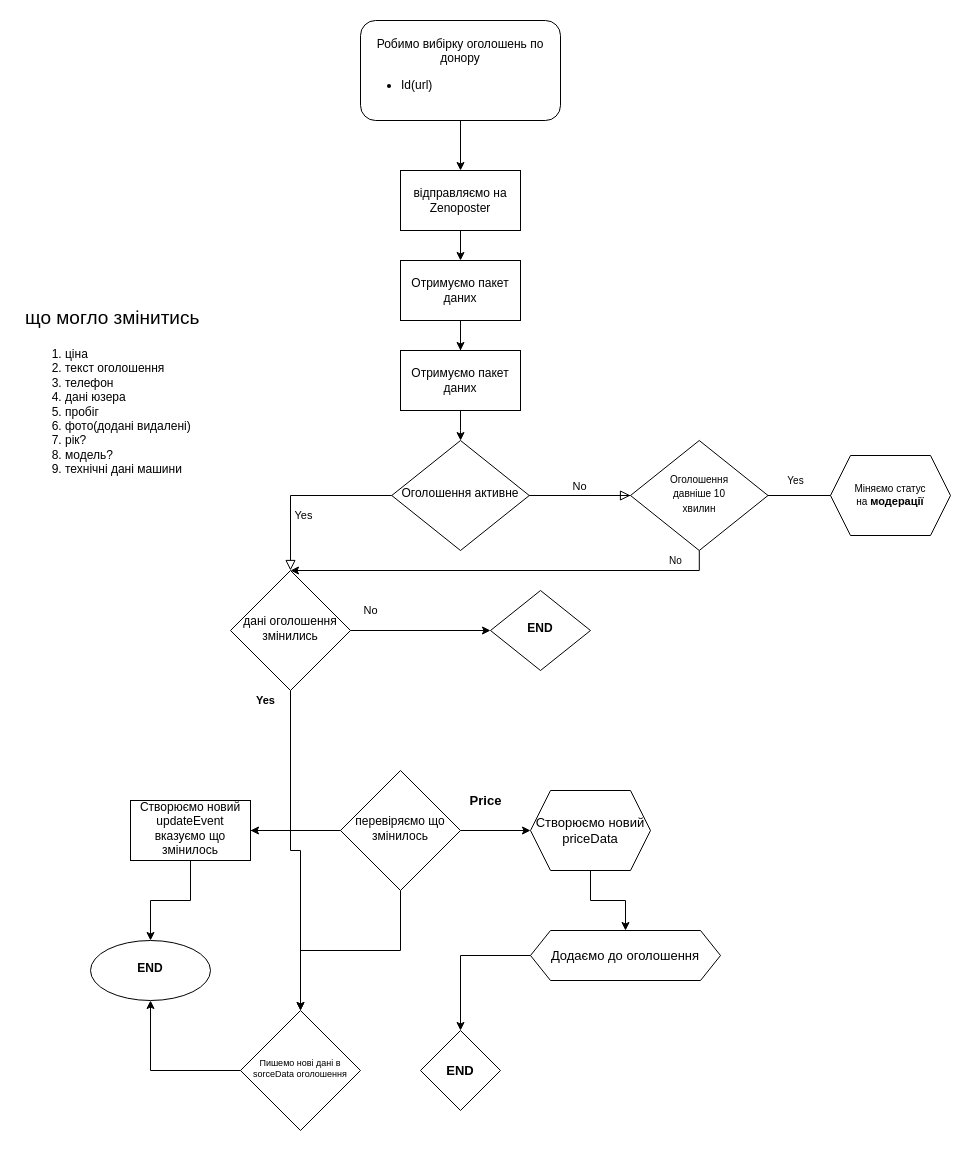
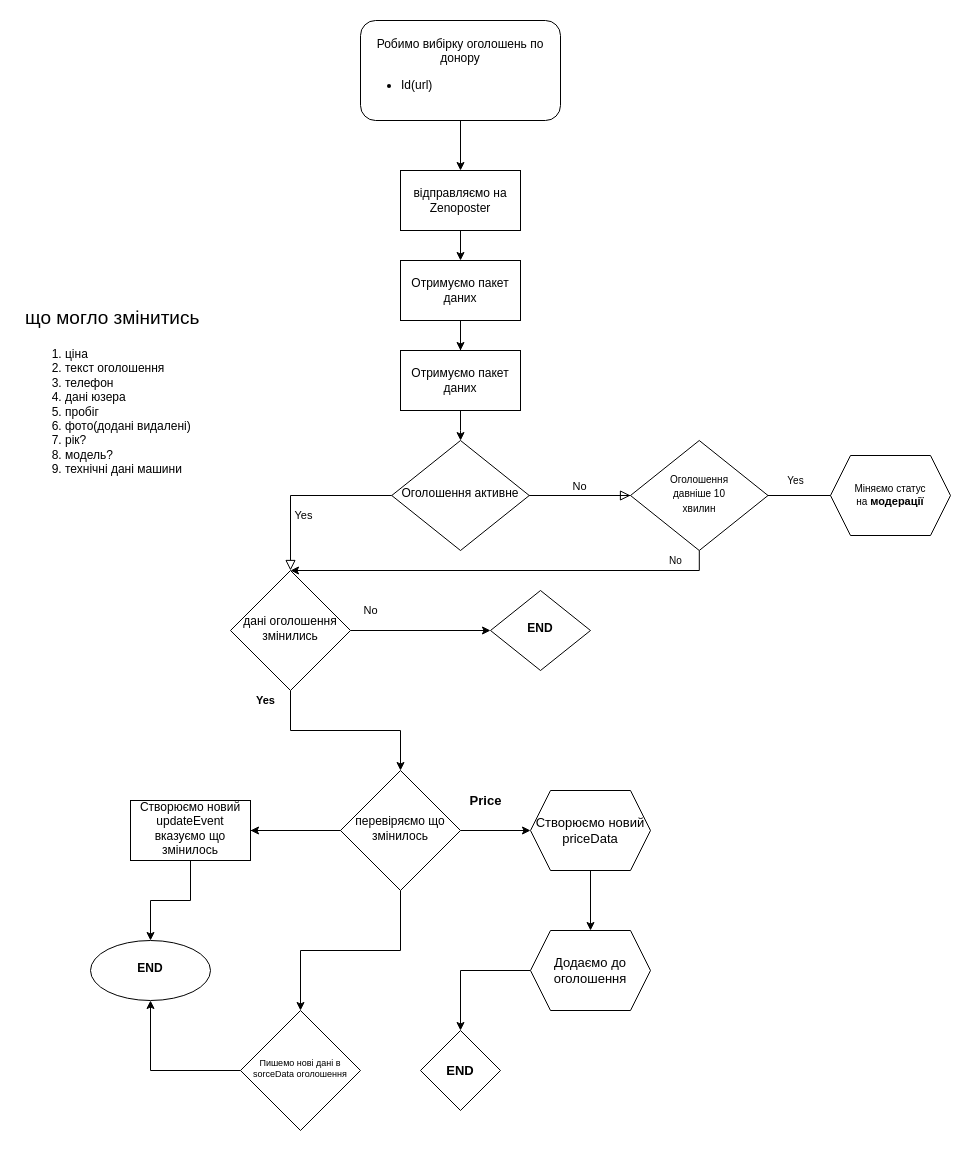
(291, 843) -> (361, 731)
(626, 956) -> (591, 971)
